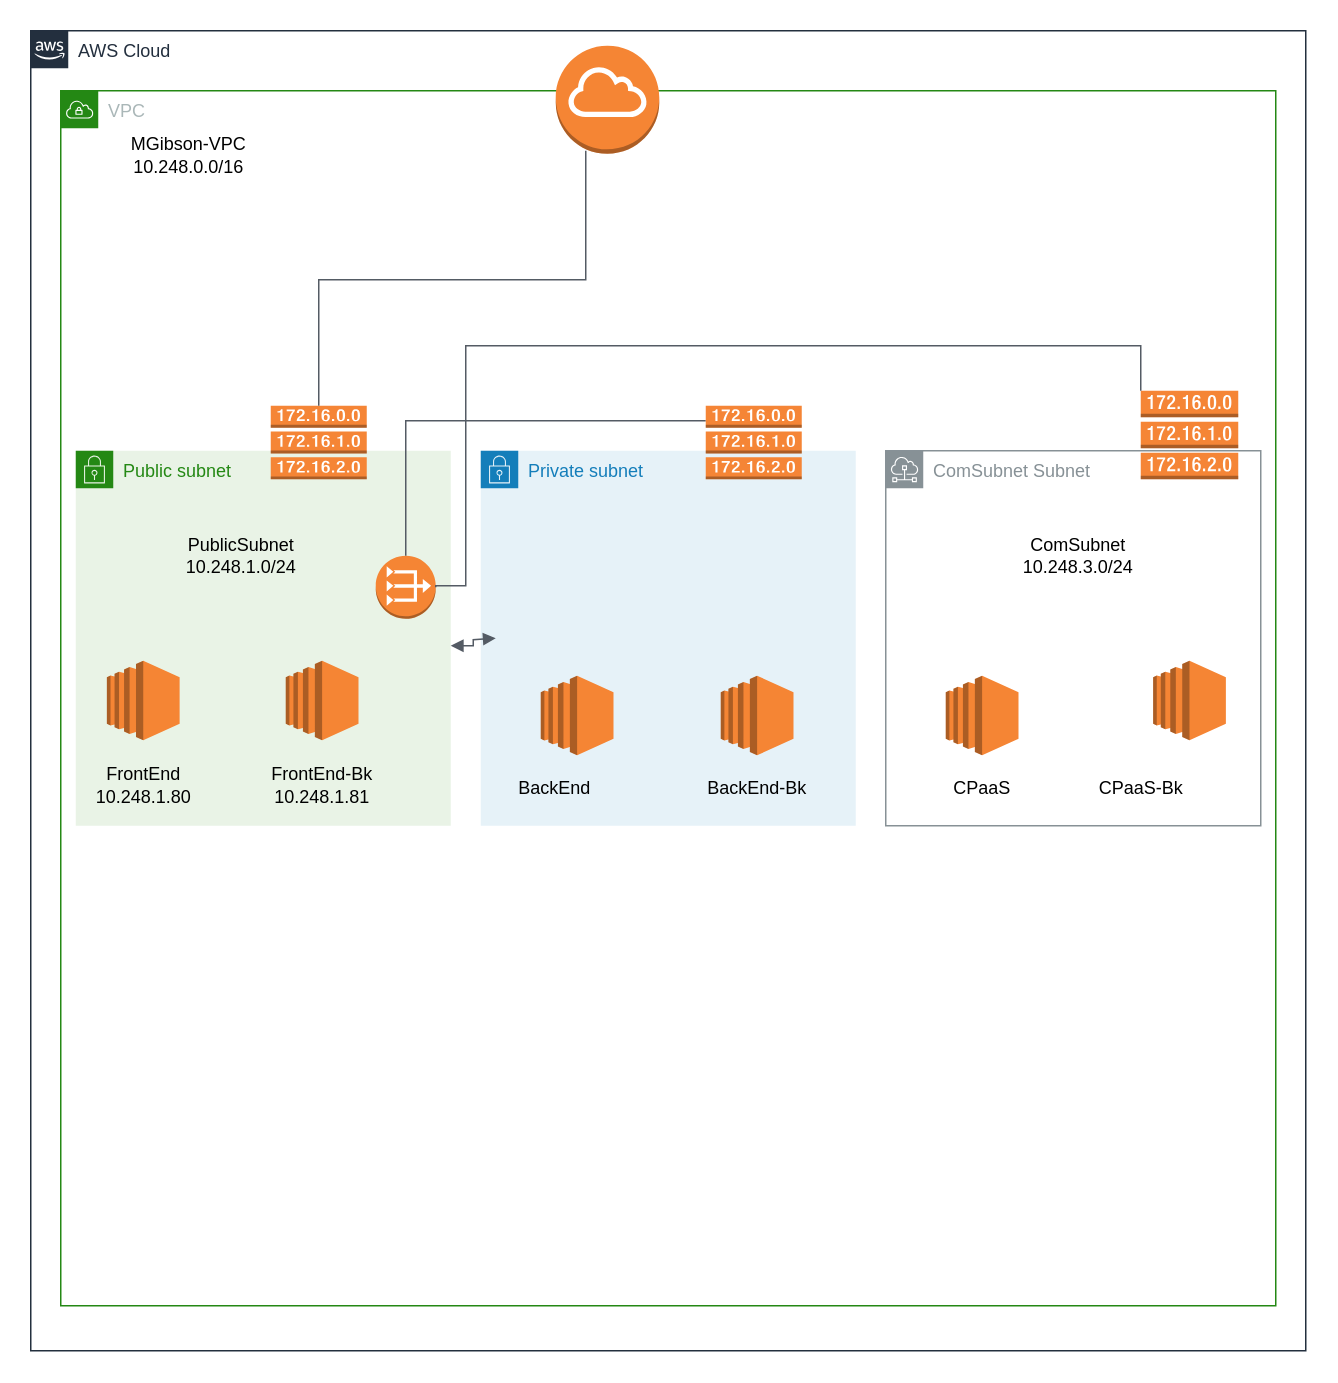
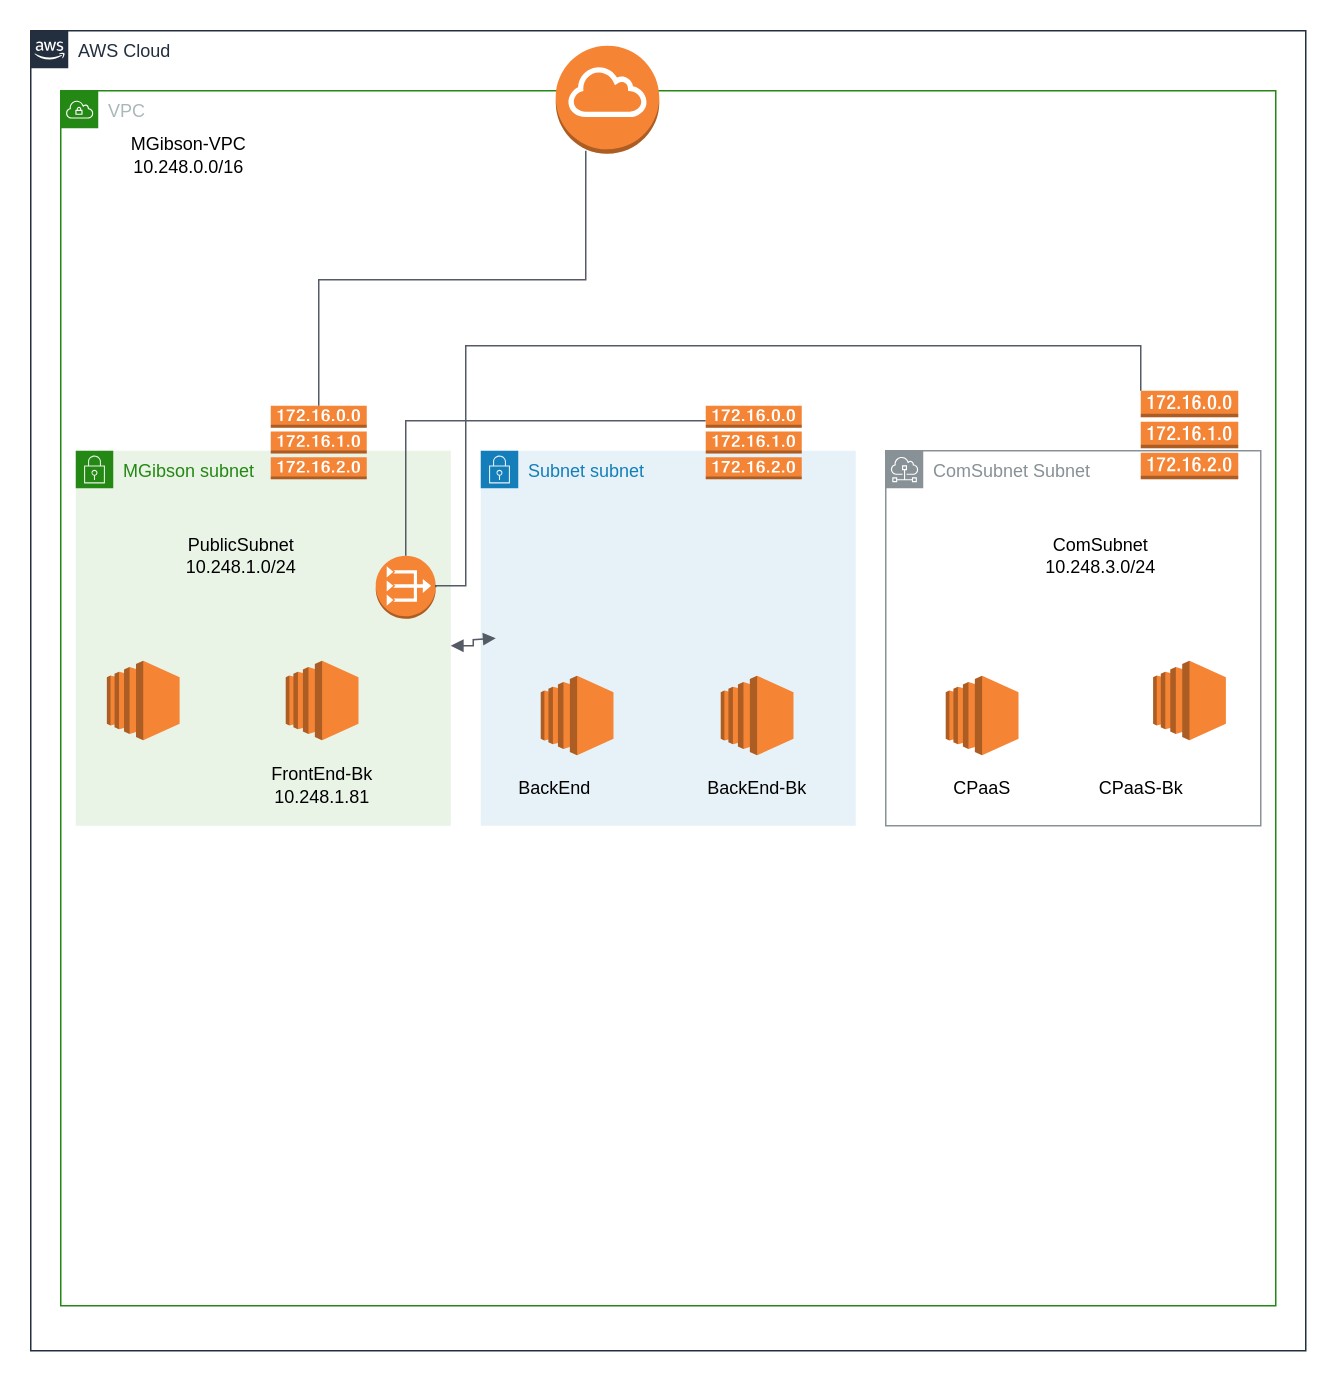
(182, 472) -> (190, 472)
(595, 472) -> (592, 472)
(1078, 556) -> (1101, 556)
(143, 785) -> none
